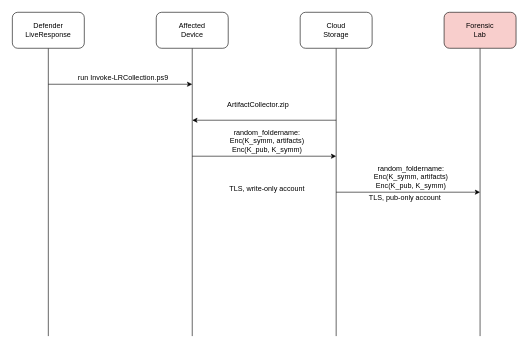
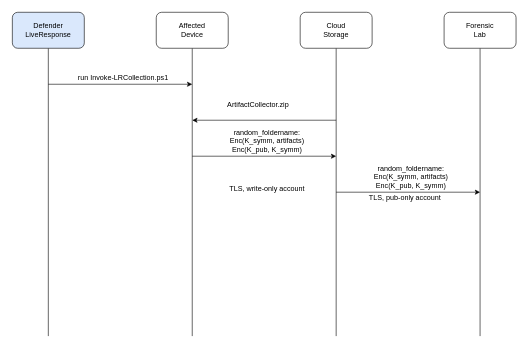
(48, 30) -> (48, 30)
(480, 30) -> (480, 30)
(123, 78) -> (123, 78)
